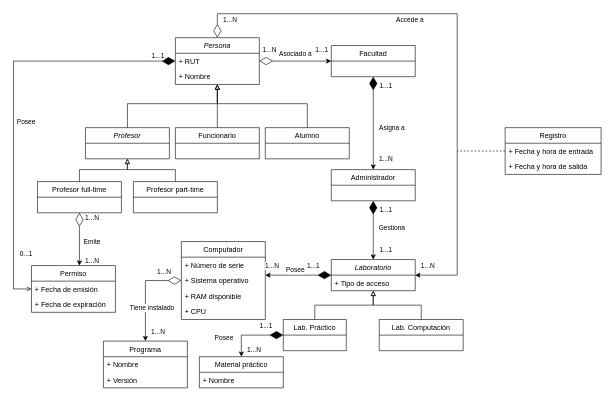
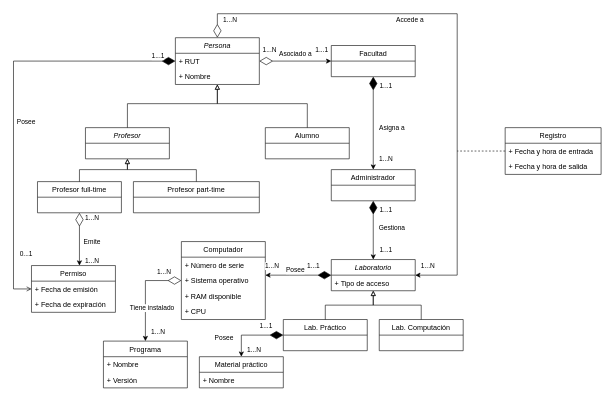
(218, 115) -> none
(218, 143) -> none
(176, 197) -> (197, 197)
(315, 335) -> (326, 335)
